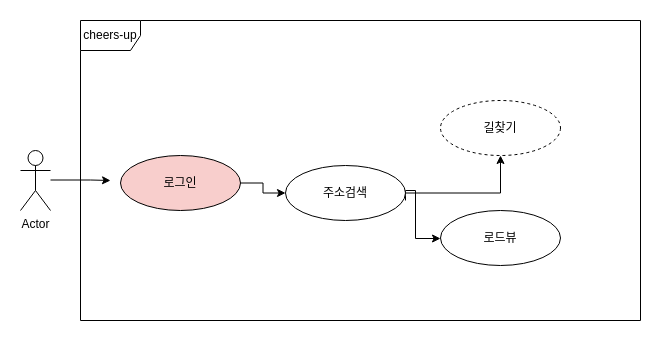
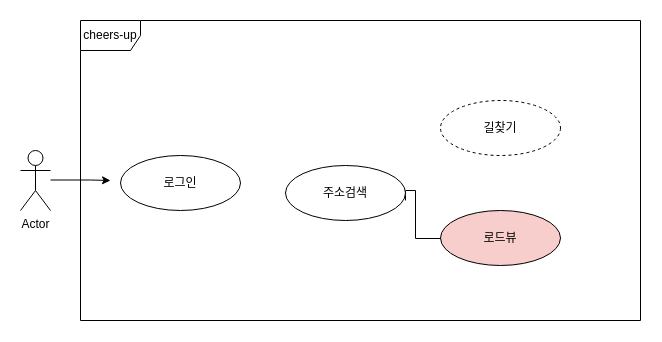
(181, 183) -> (181, 183)
(263, 185) -> none
(470, 193) -> none
(501, 238) -> (501, 238)
(432, 239) -> (435, 239)
